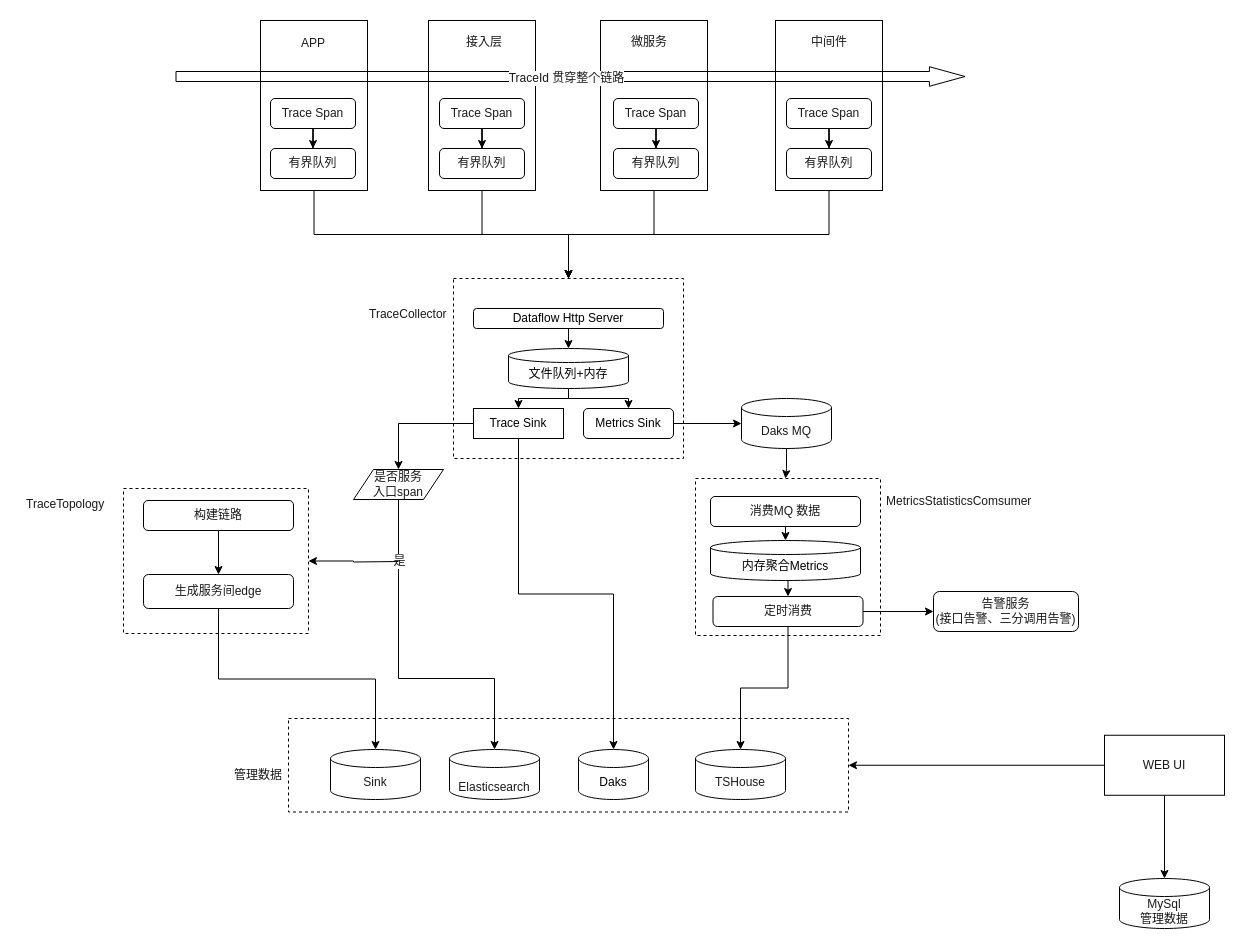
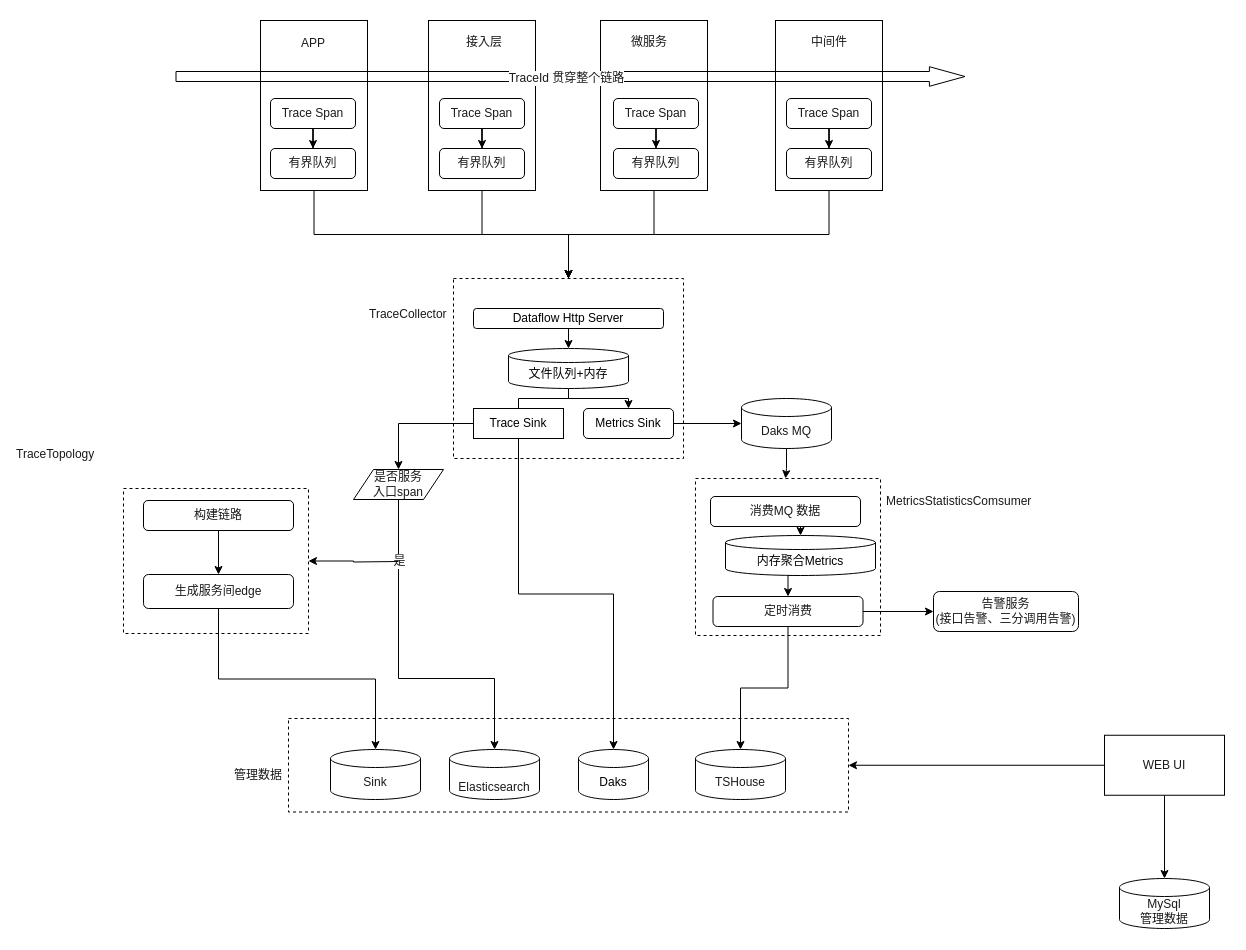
(520, 399) -> (519, 401)
(66, 504) -> (56, 454)
(786, 561) -> (801, 556)
